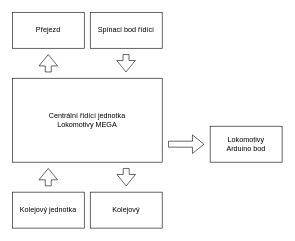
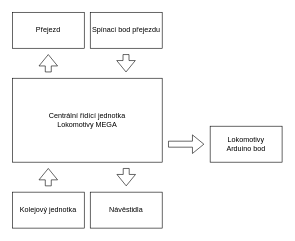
(126, 30) -> (126, 30)
(126, 210) -> (126, 210)
